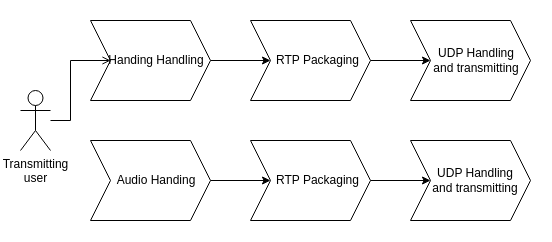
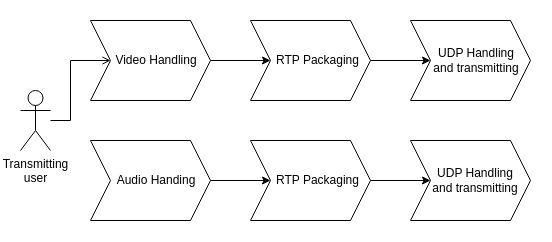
(157, 61) -> (157, 61)
